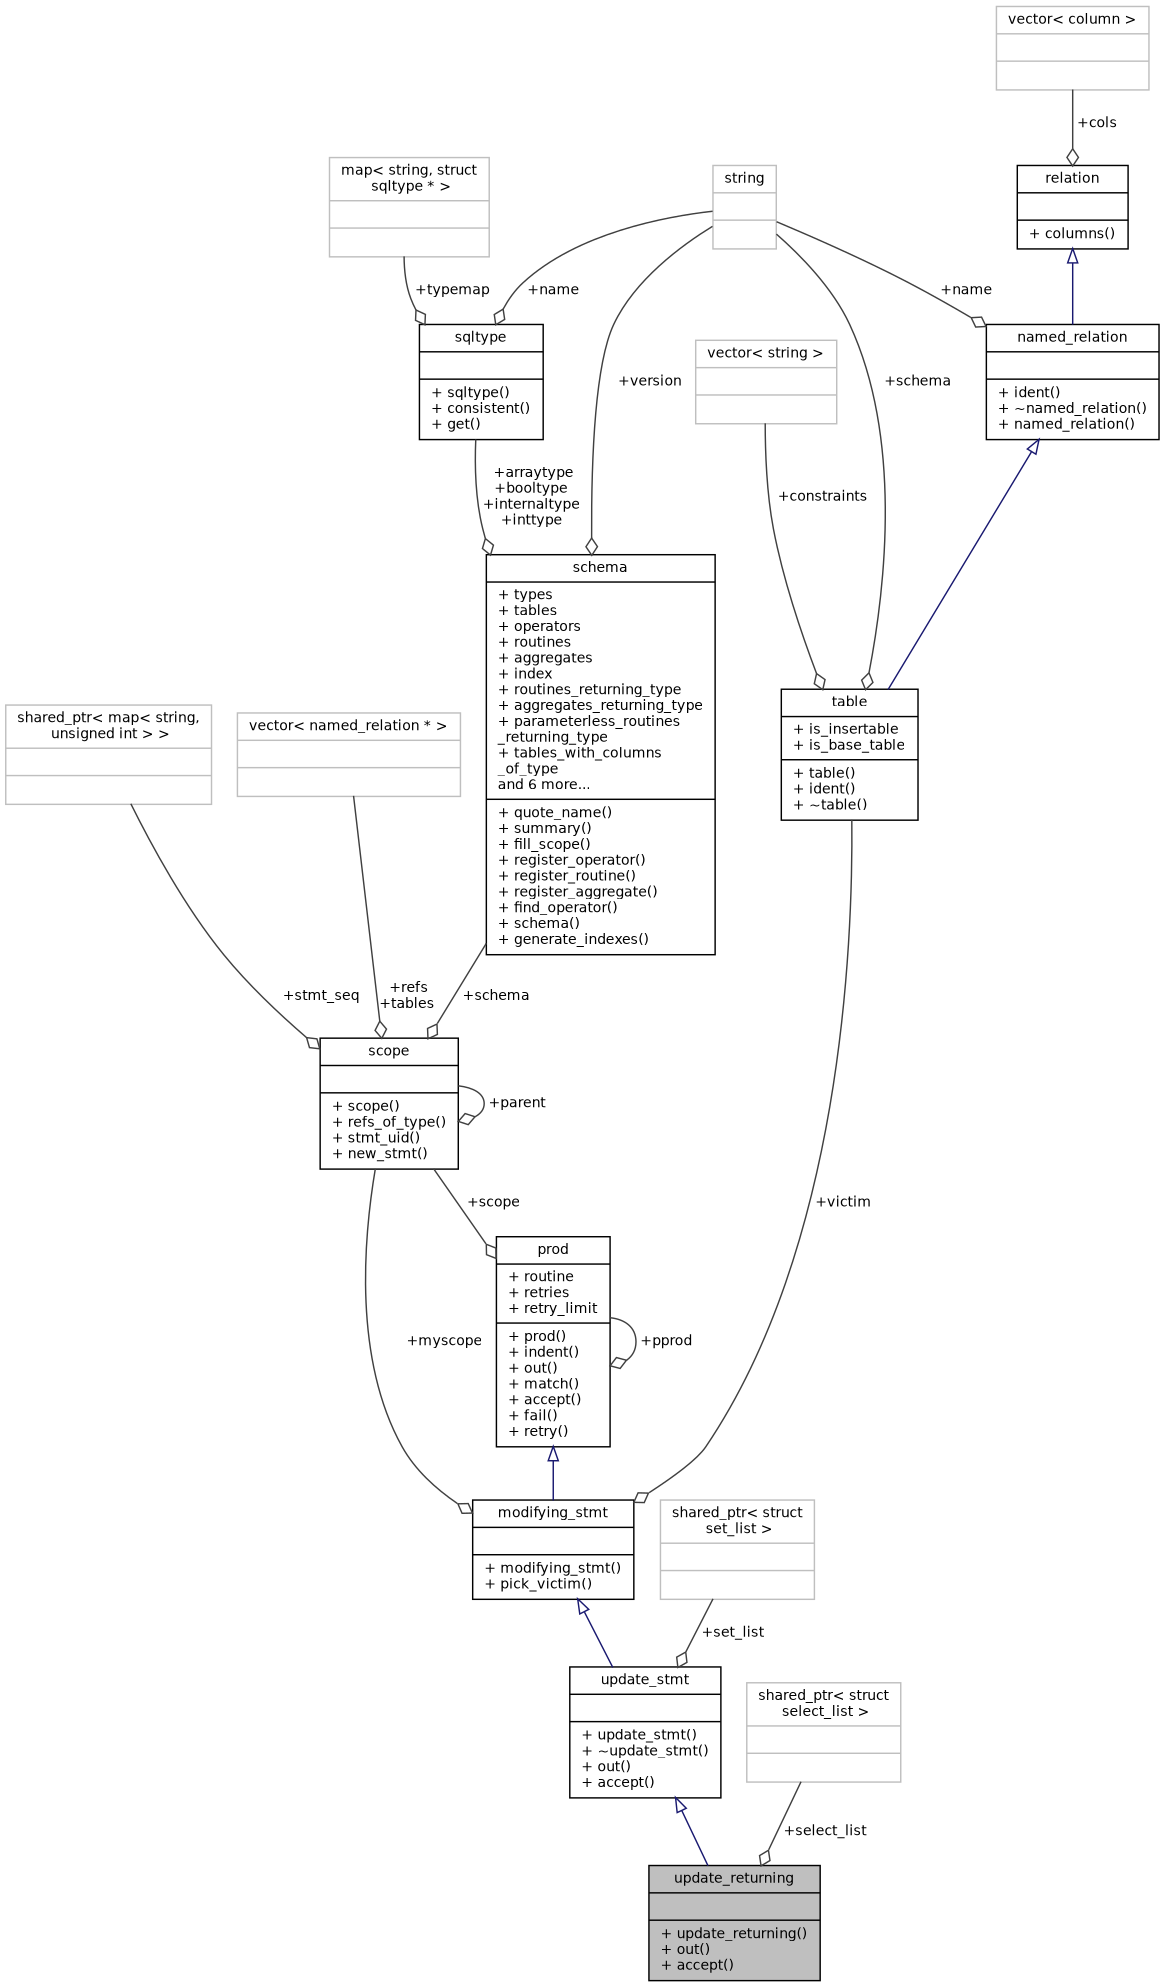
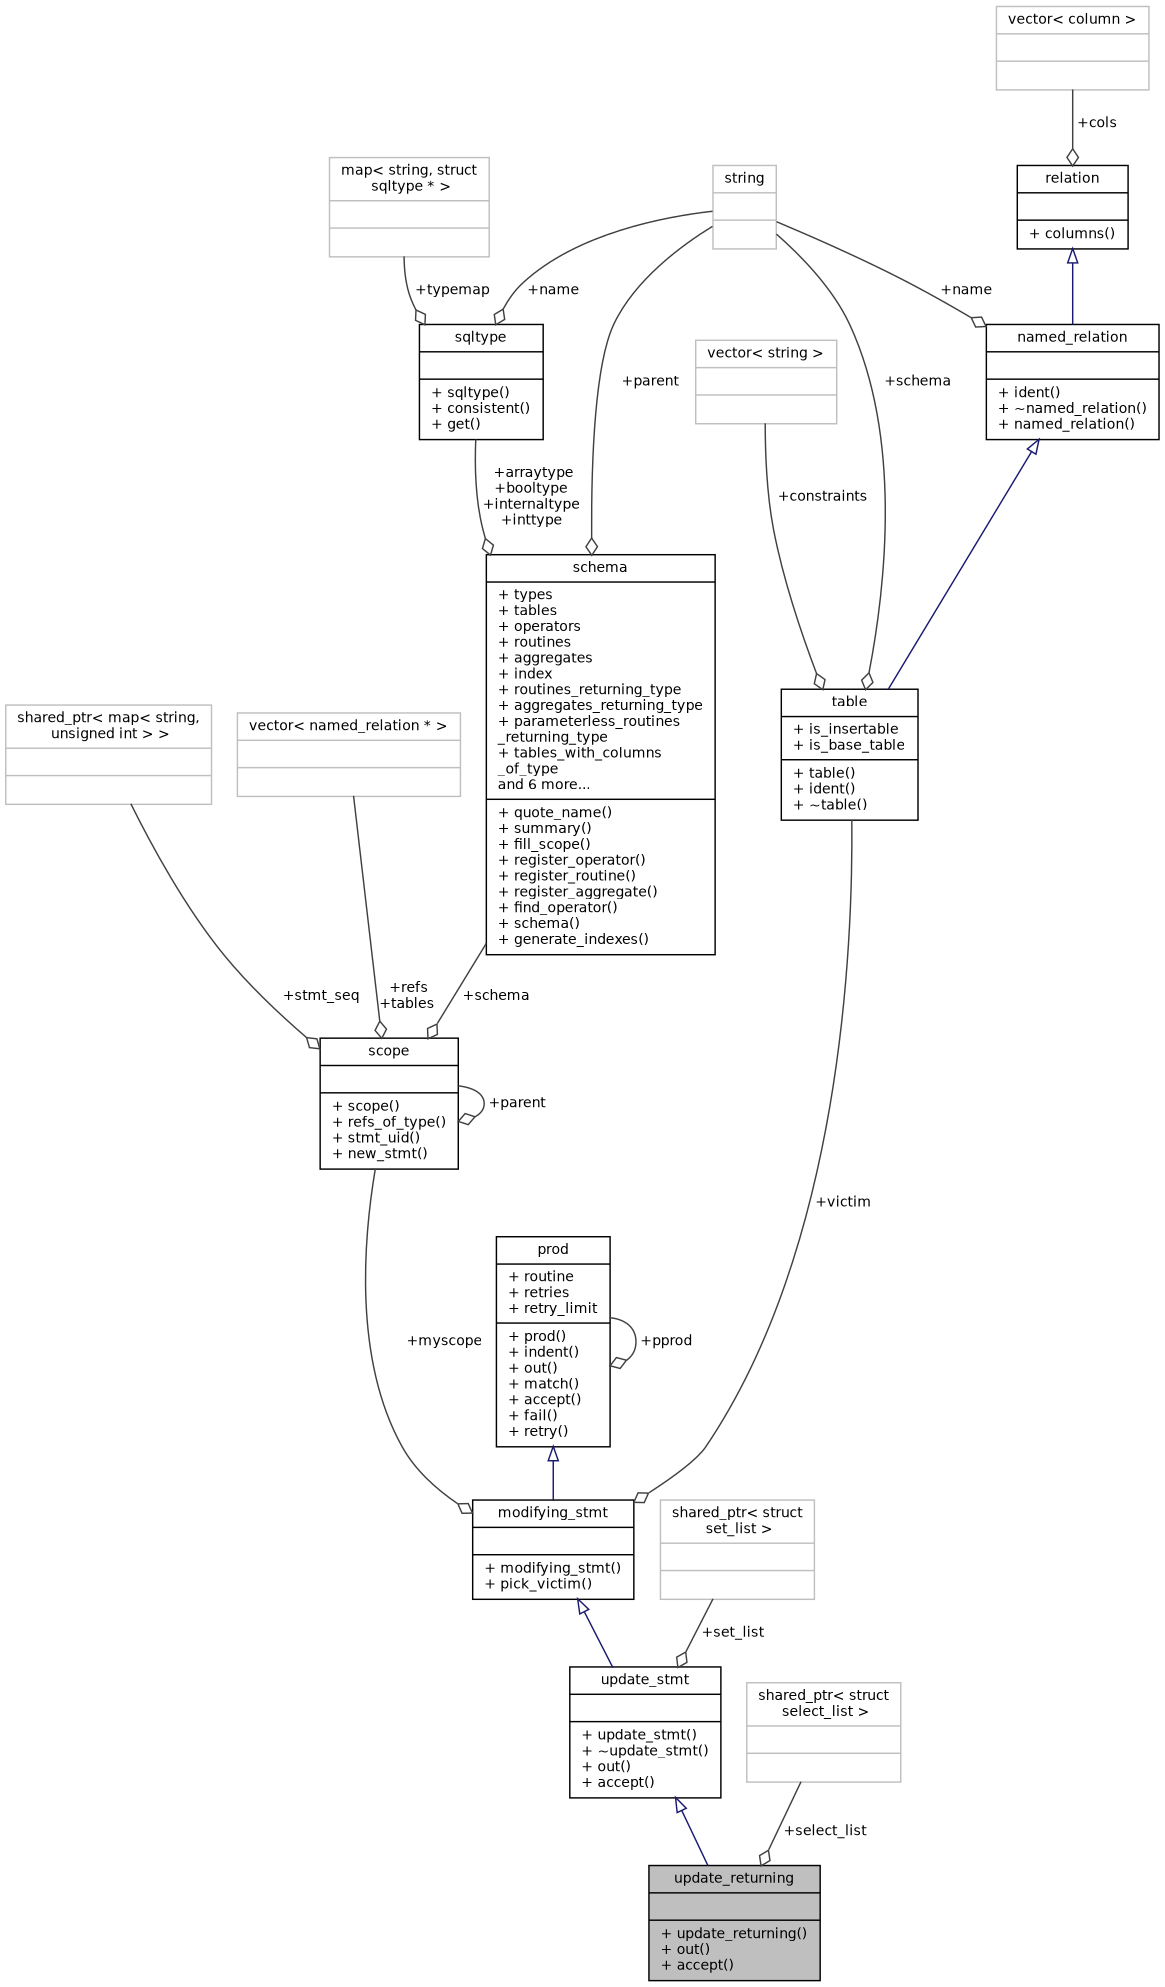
(648, 382) -> (648, 382)
(460, 1206) -> none
